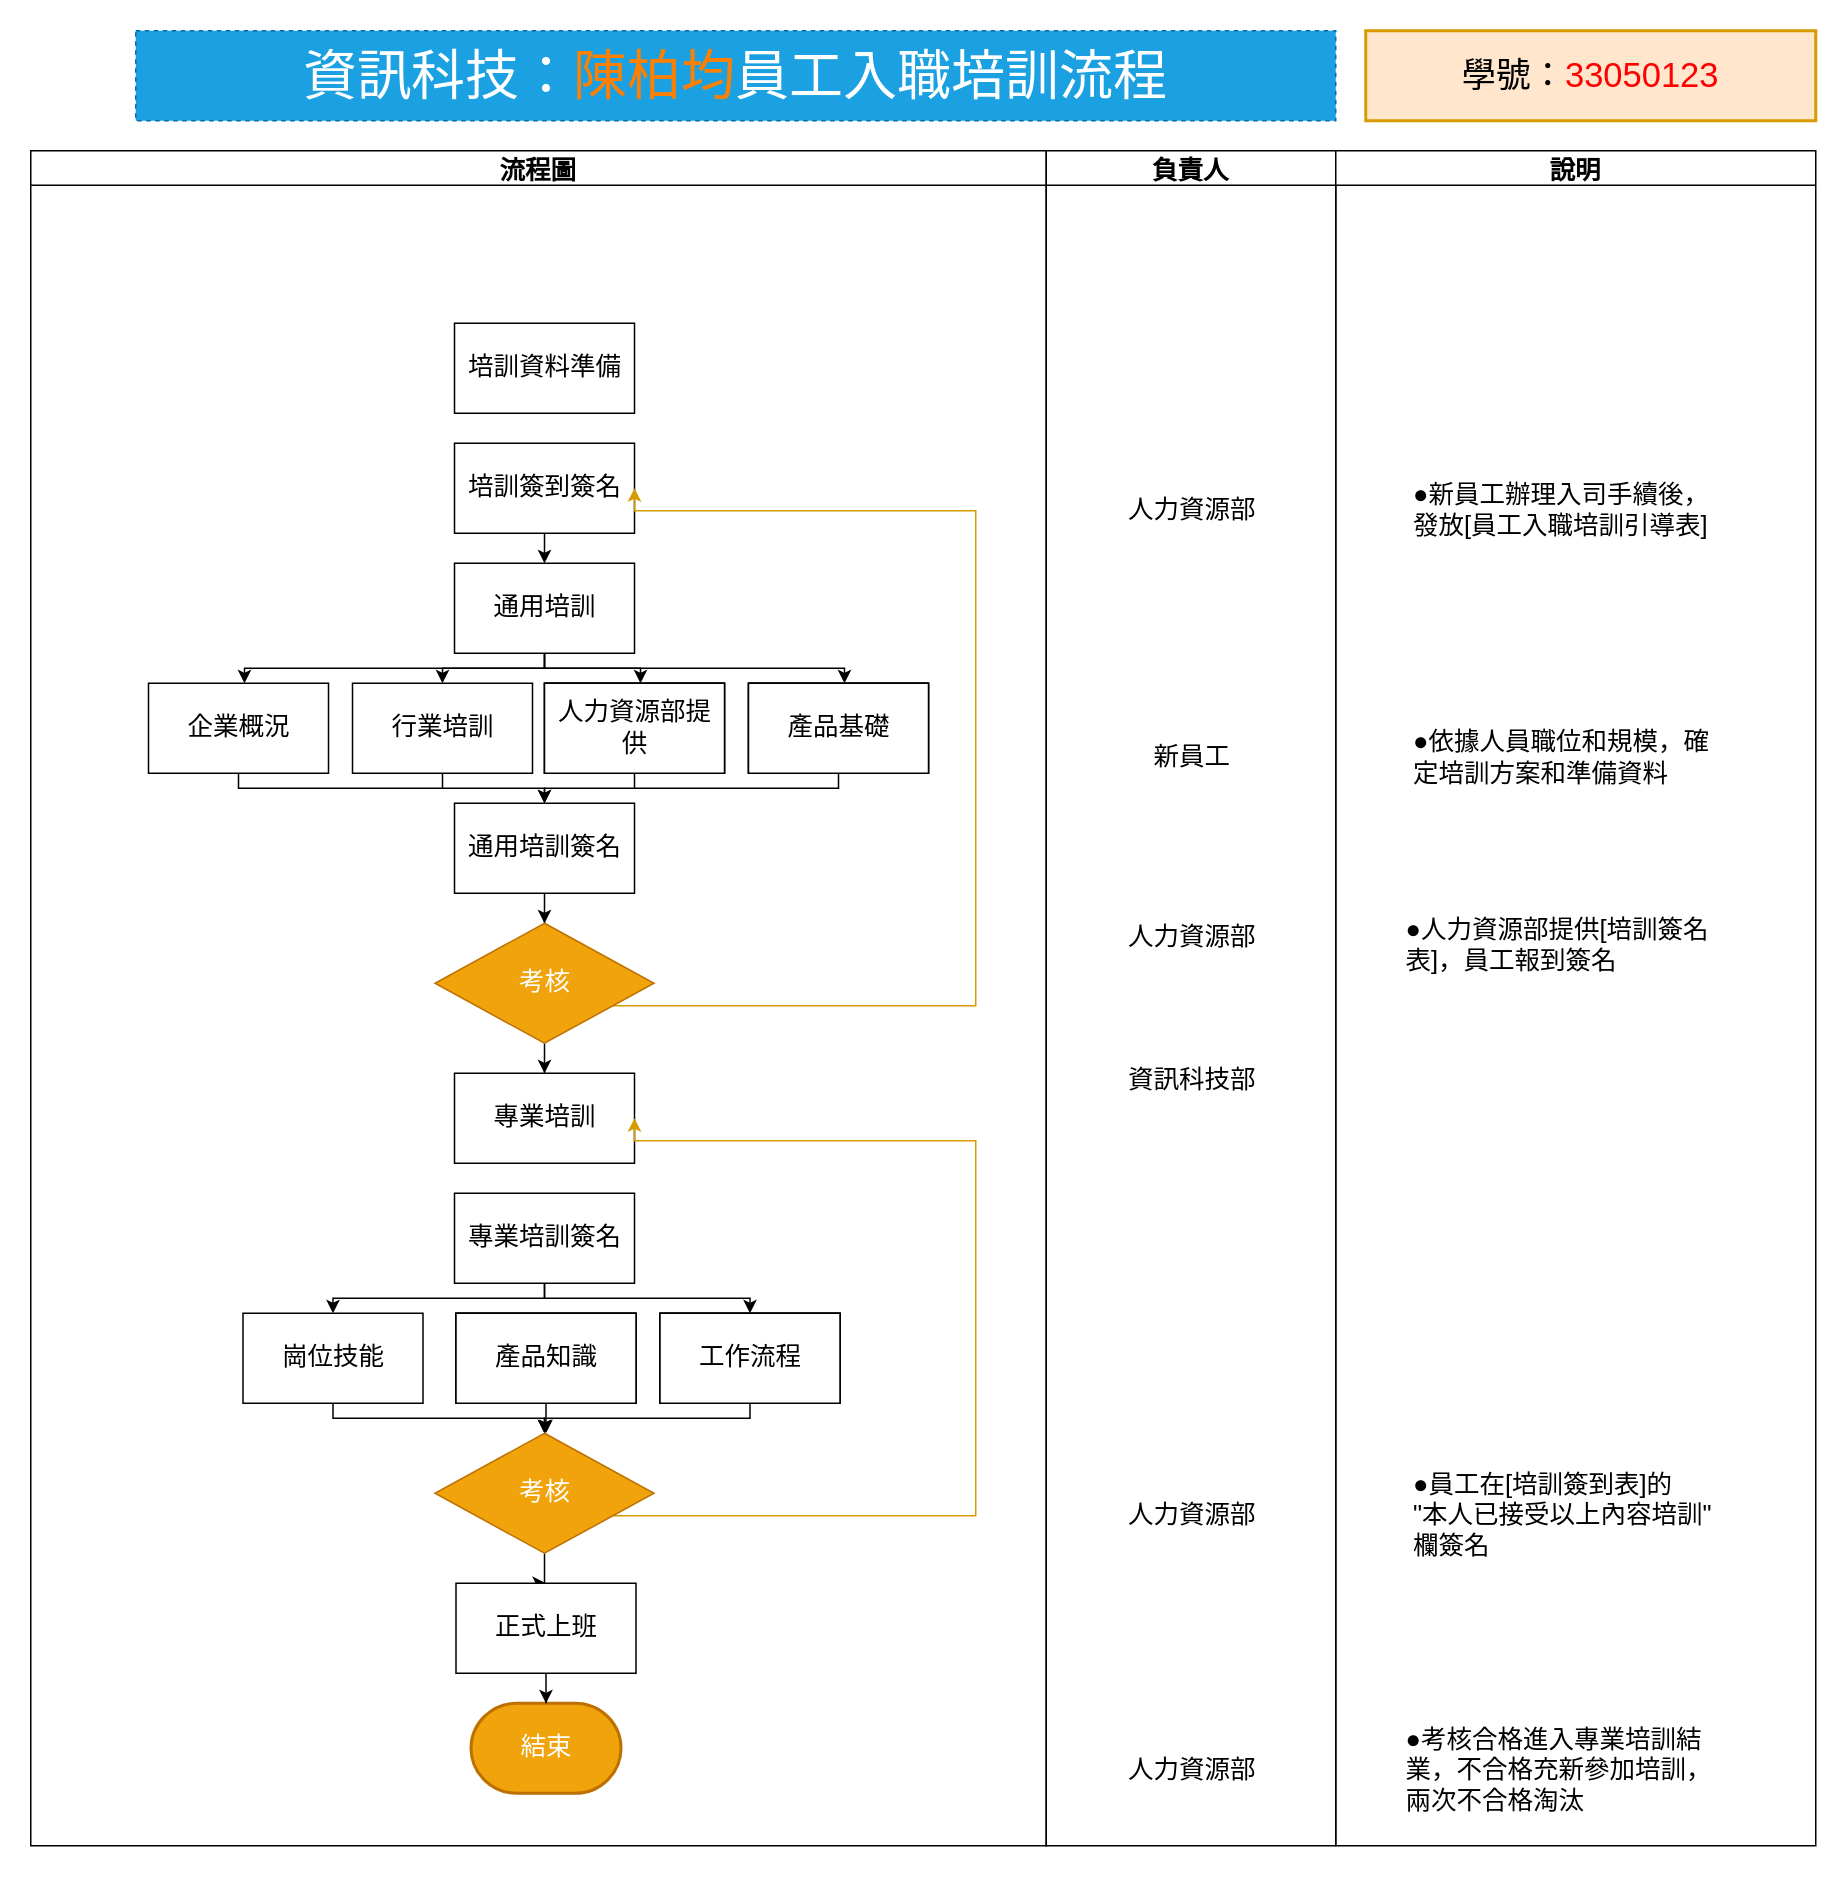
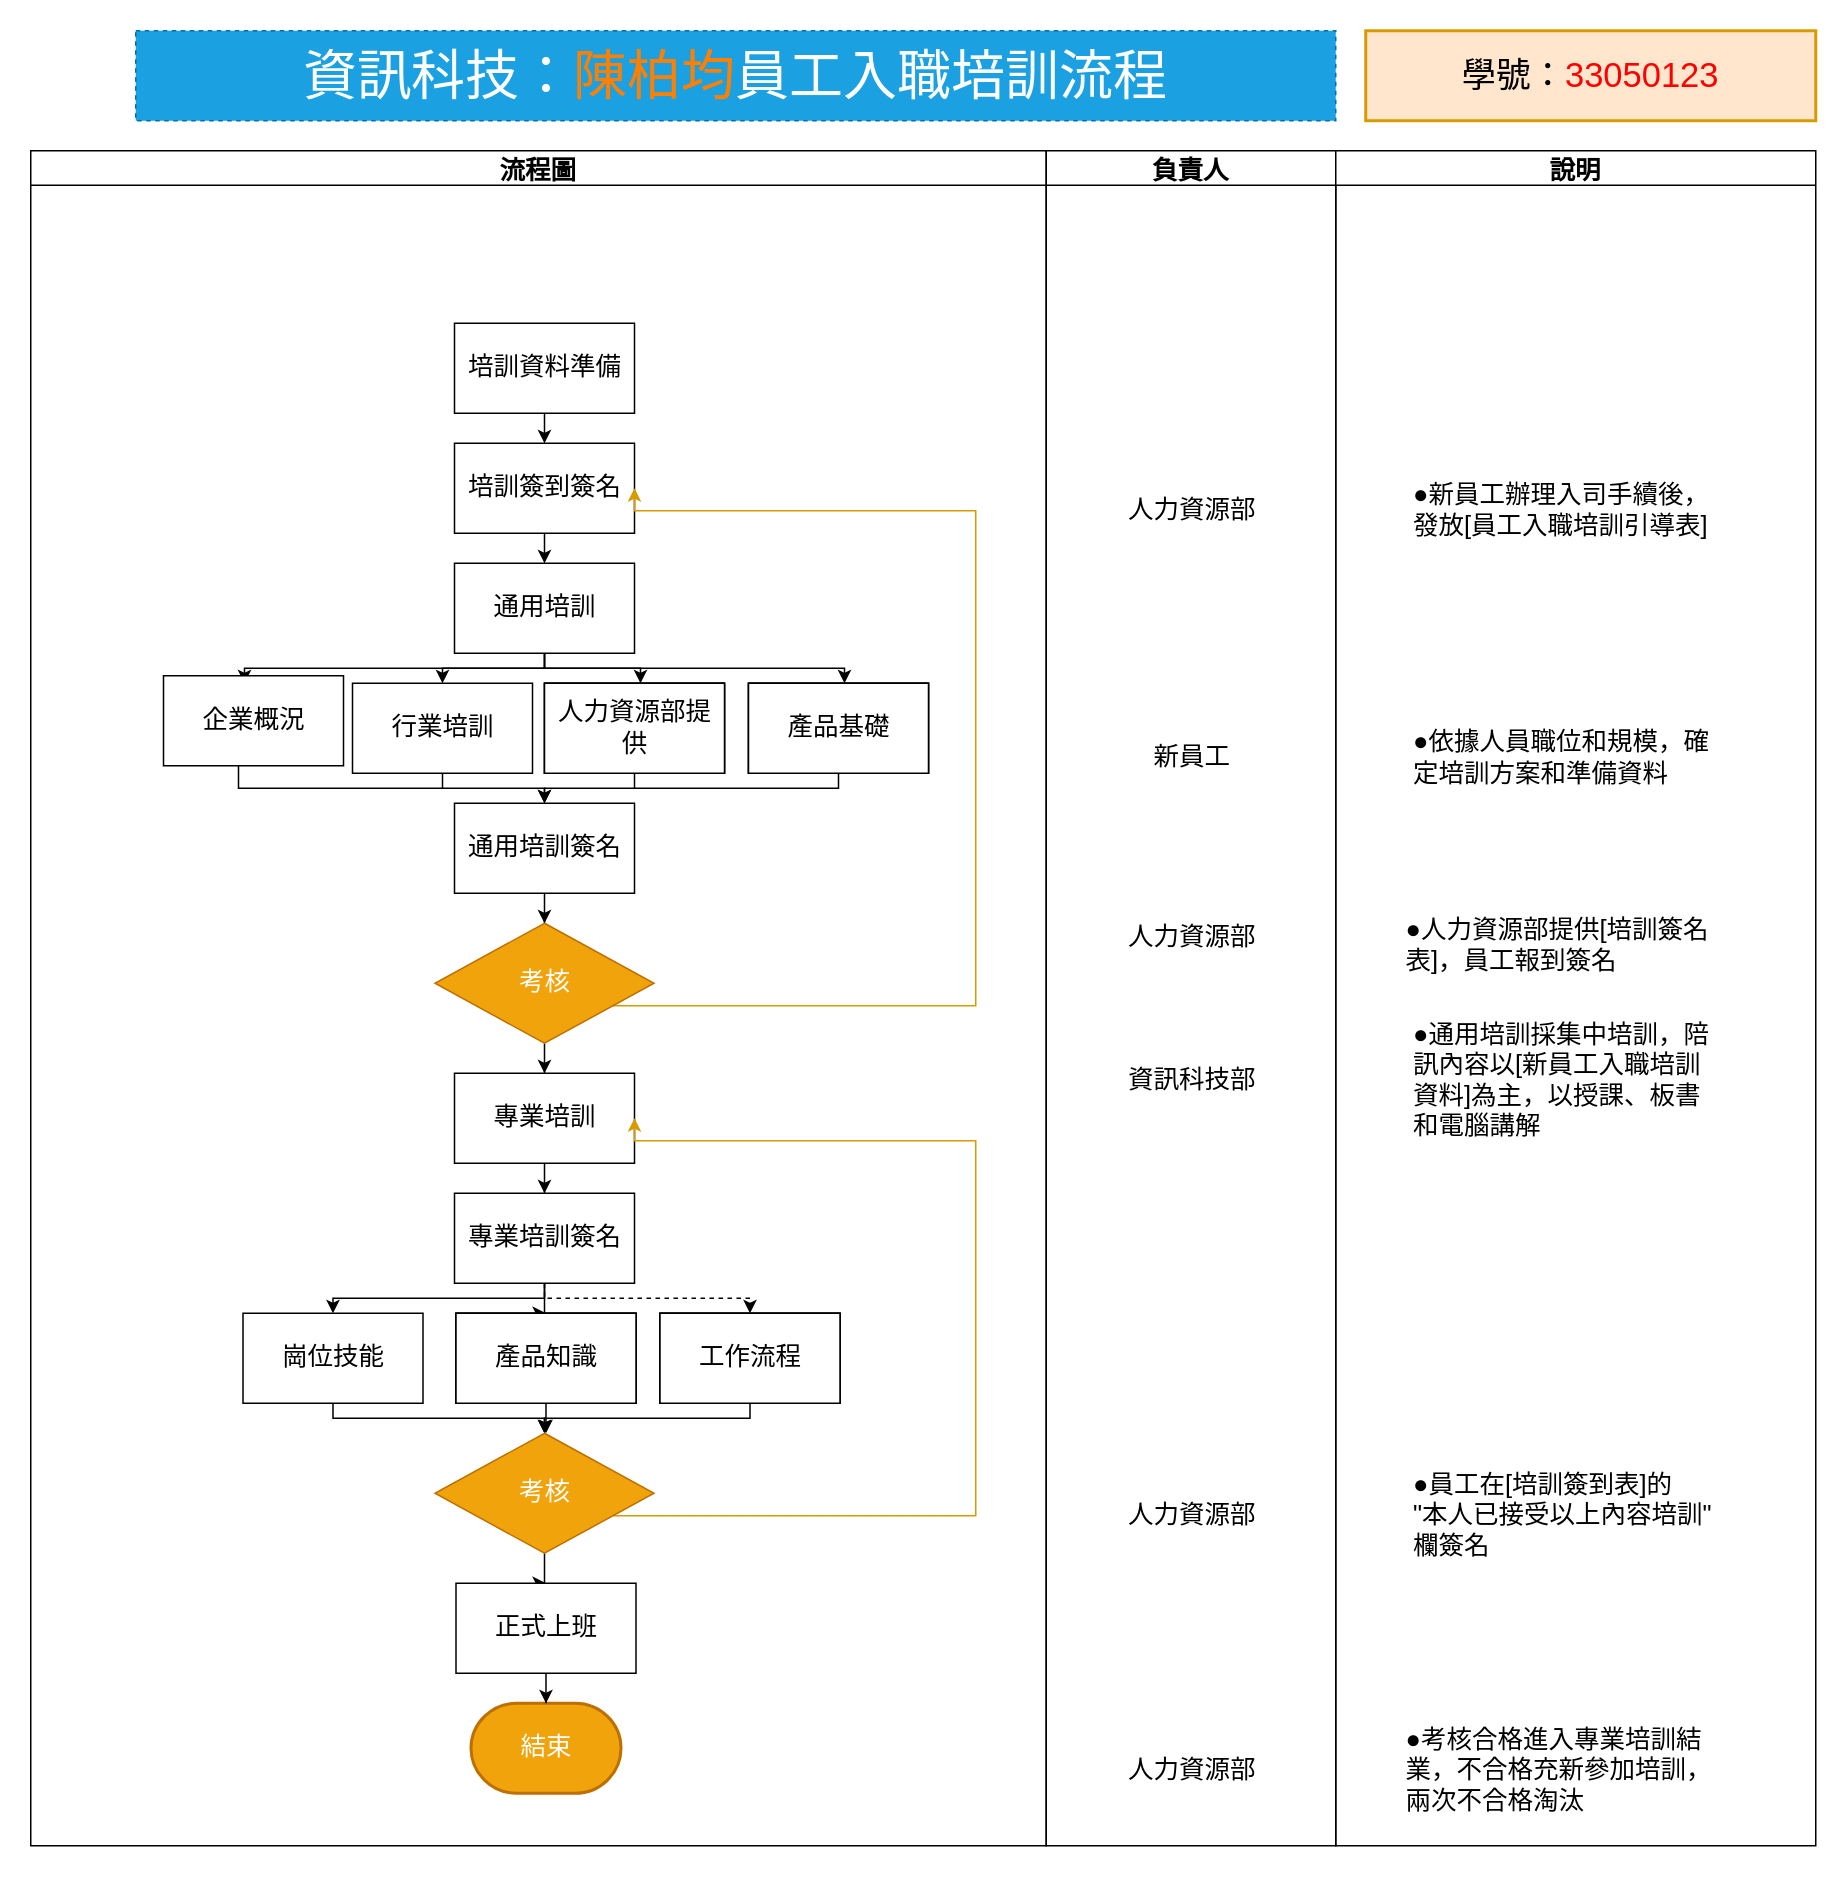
none -> (545, 423)
(239, 728) -> (254, 721)
none -> (1576, 1081)
none -> (545, 1183)
(650, 1298) -> (650, 1298)
none -> (545, 1311)
